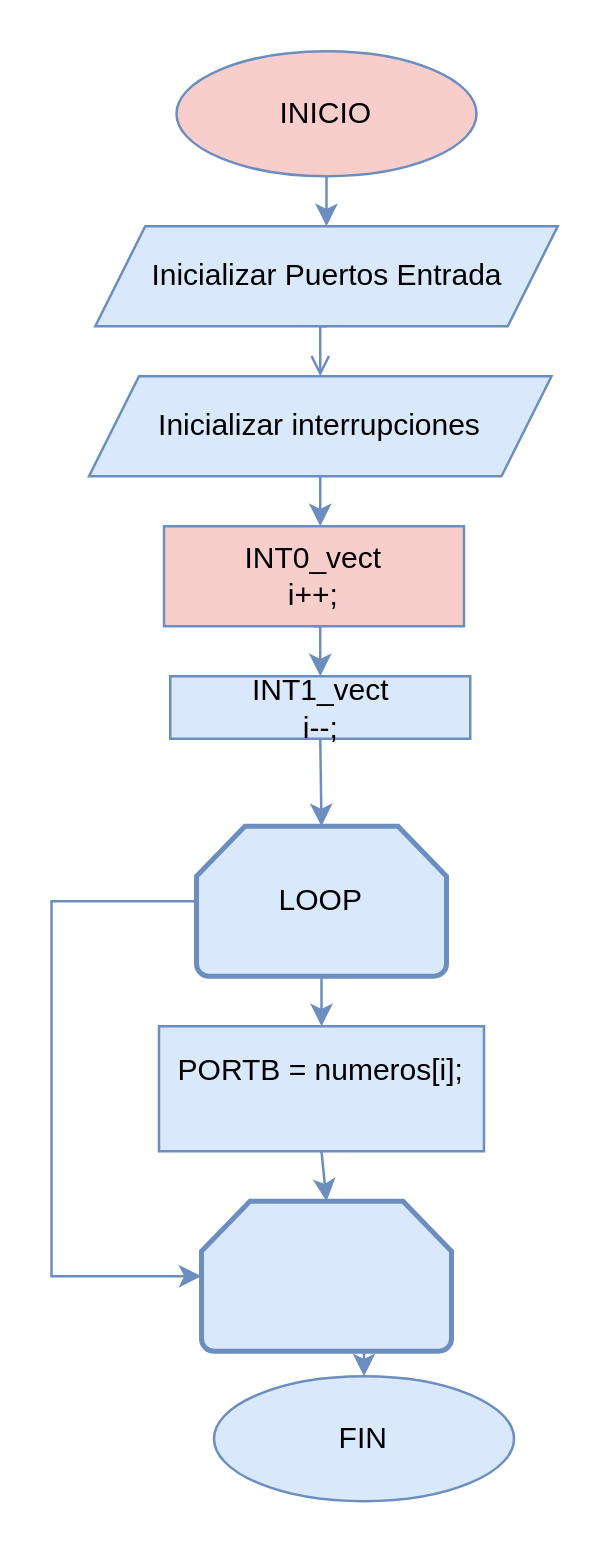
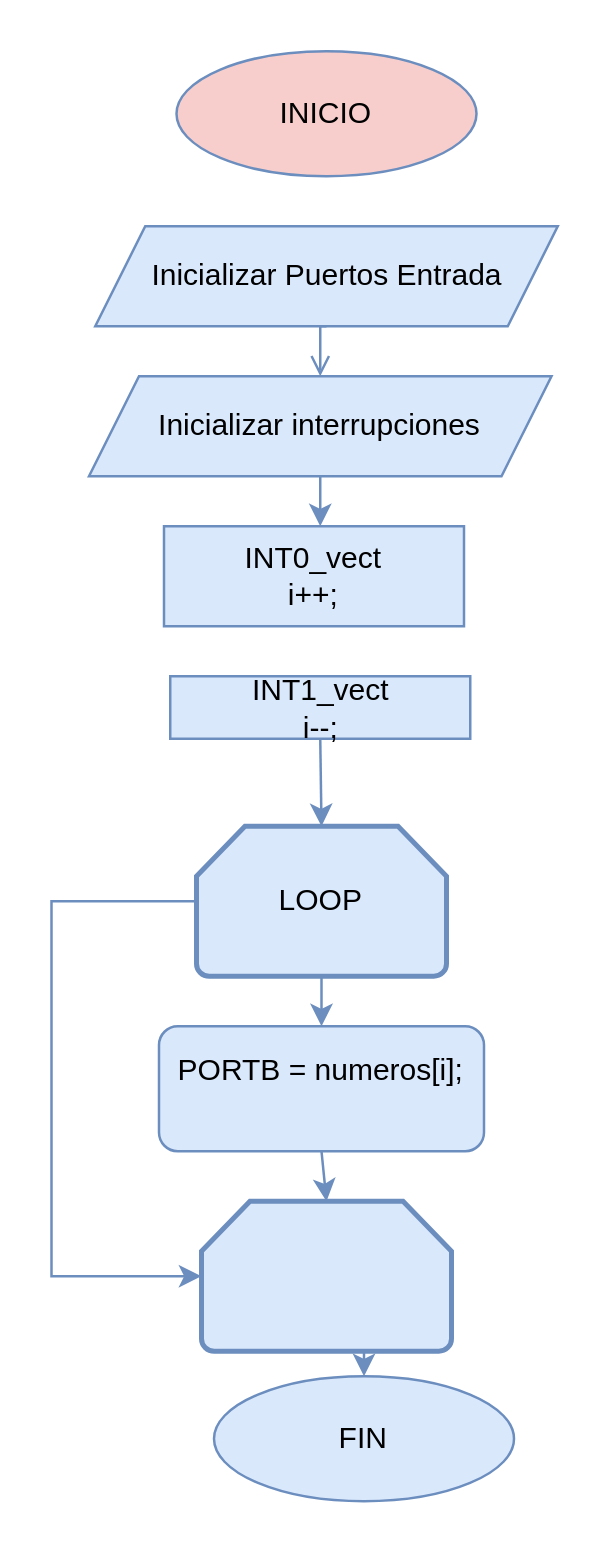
(326, 193) -> none
(314, 576) -> (314, 576)
(320, 641) -> none
(321, 1089) -> (321, 1089)
